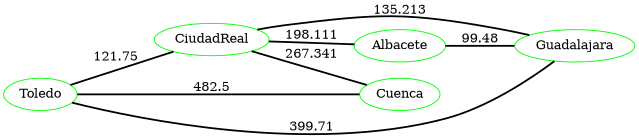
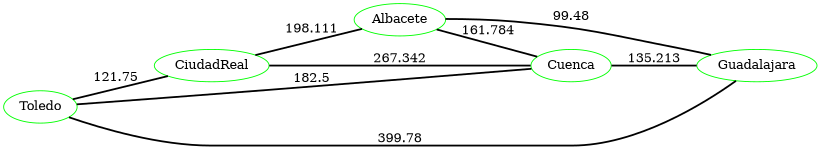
(394, 16) -> (654, 66)
none -> (487, 43)
(312, 54) -> (400, 59)
(212, 88) -> (312, 79)
(312, 127) -> (400, 139)
